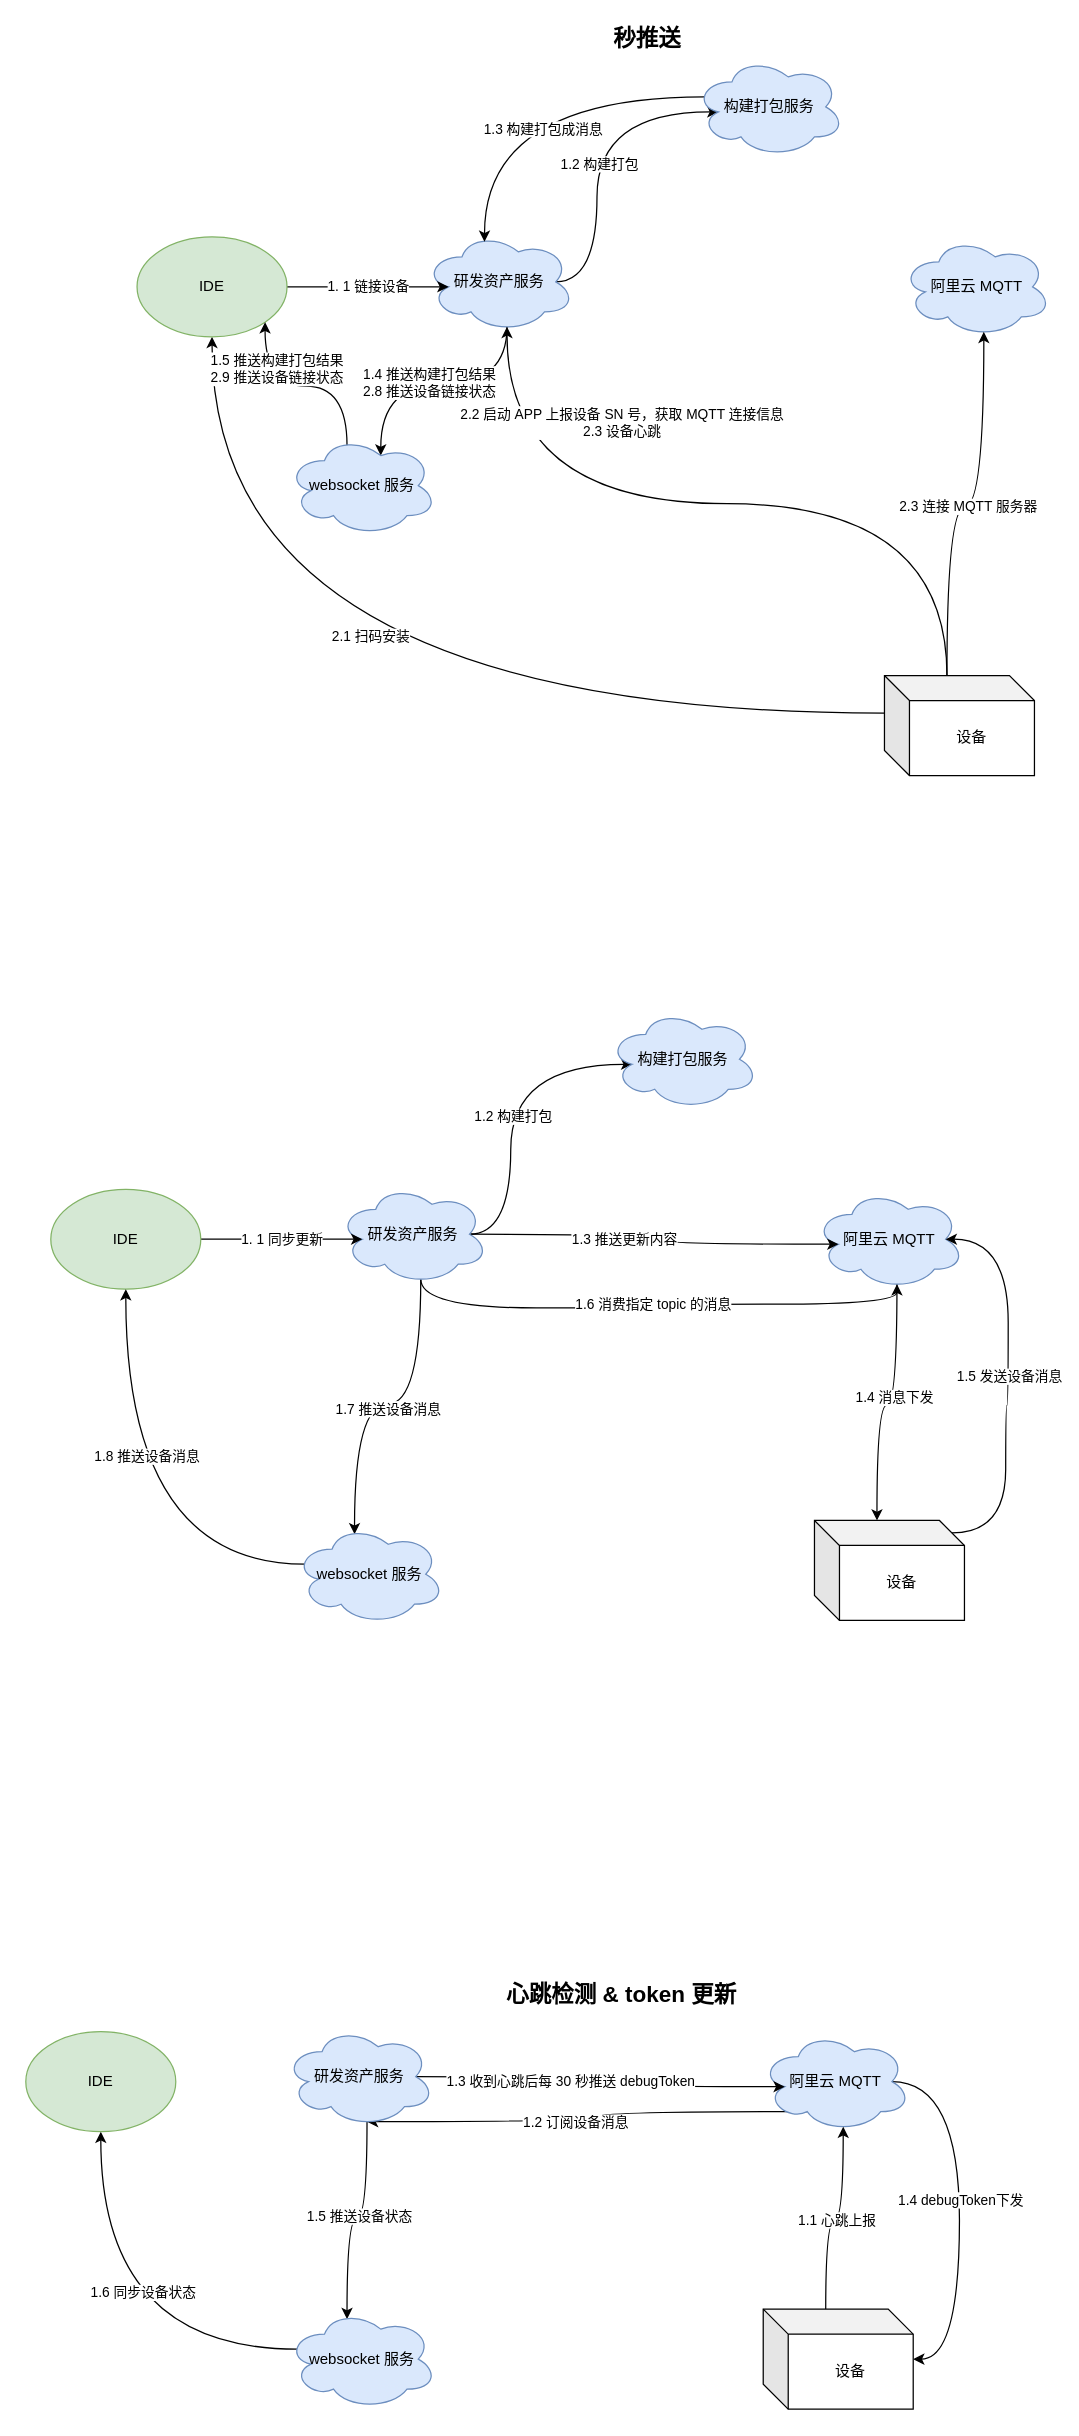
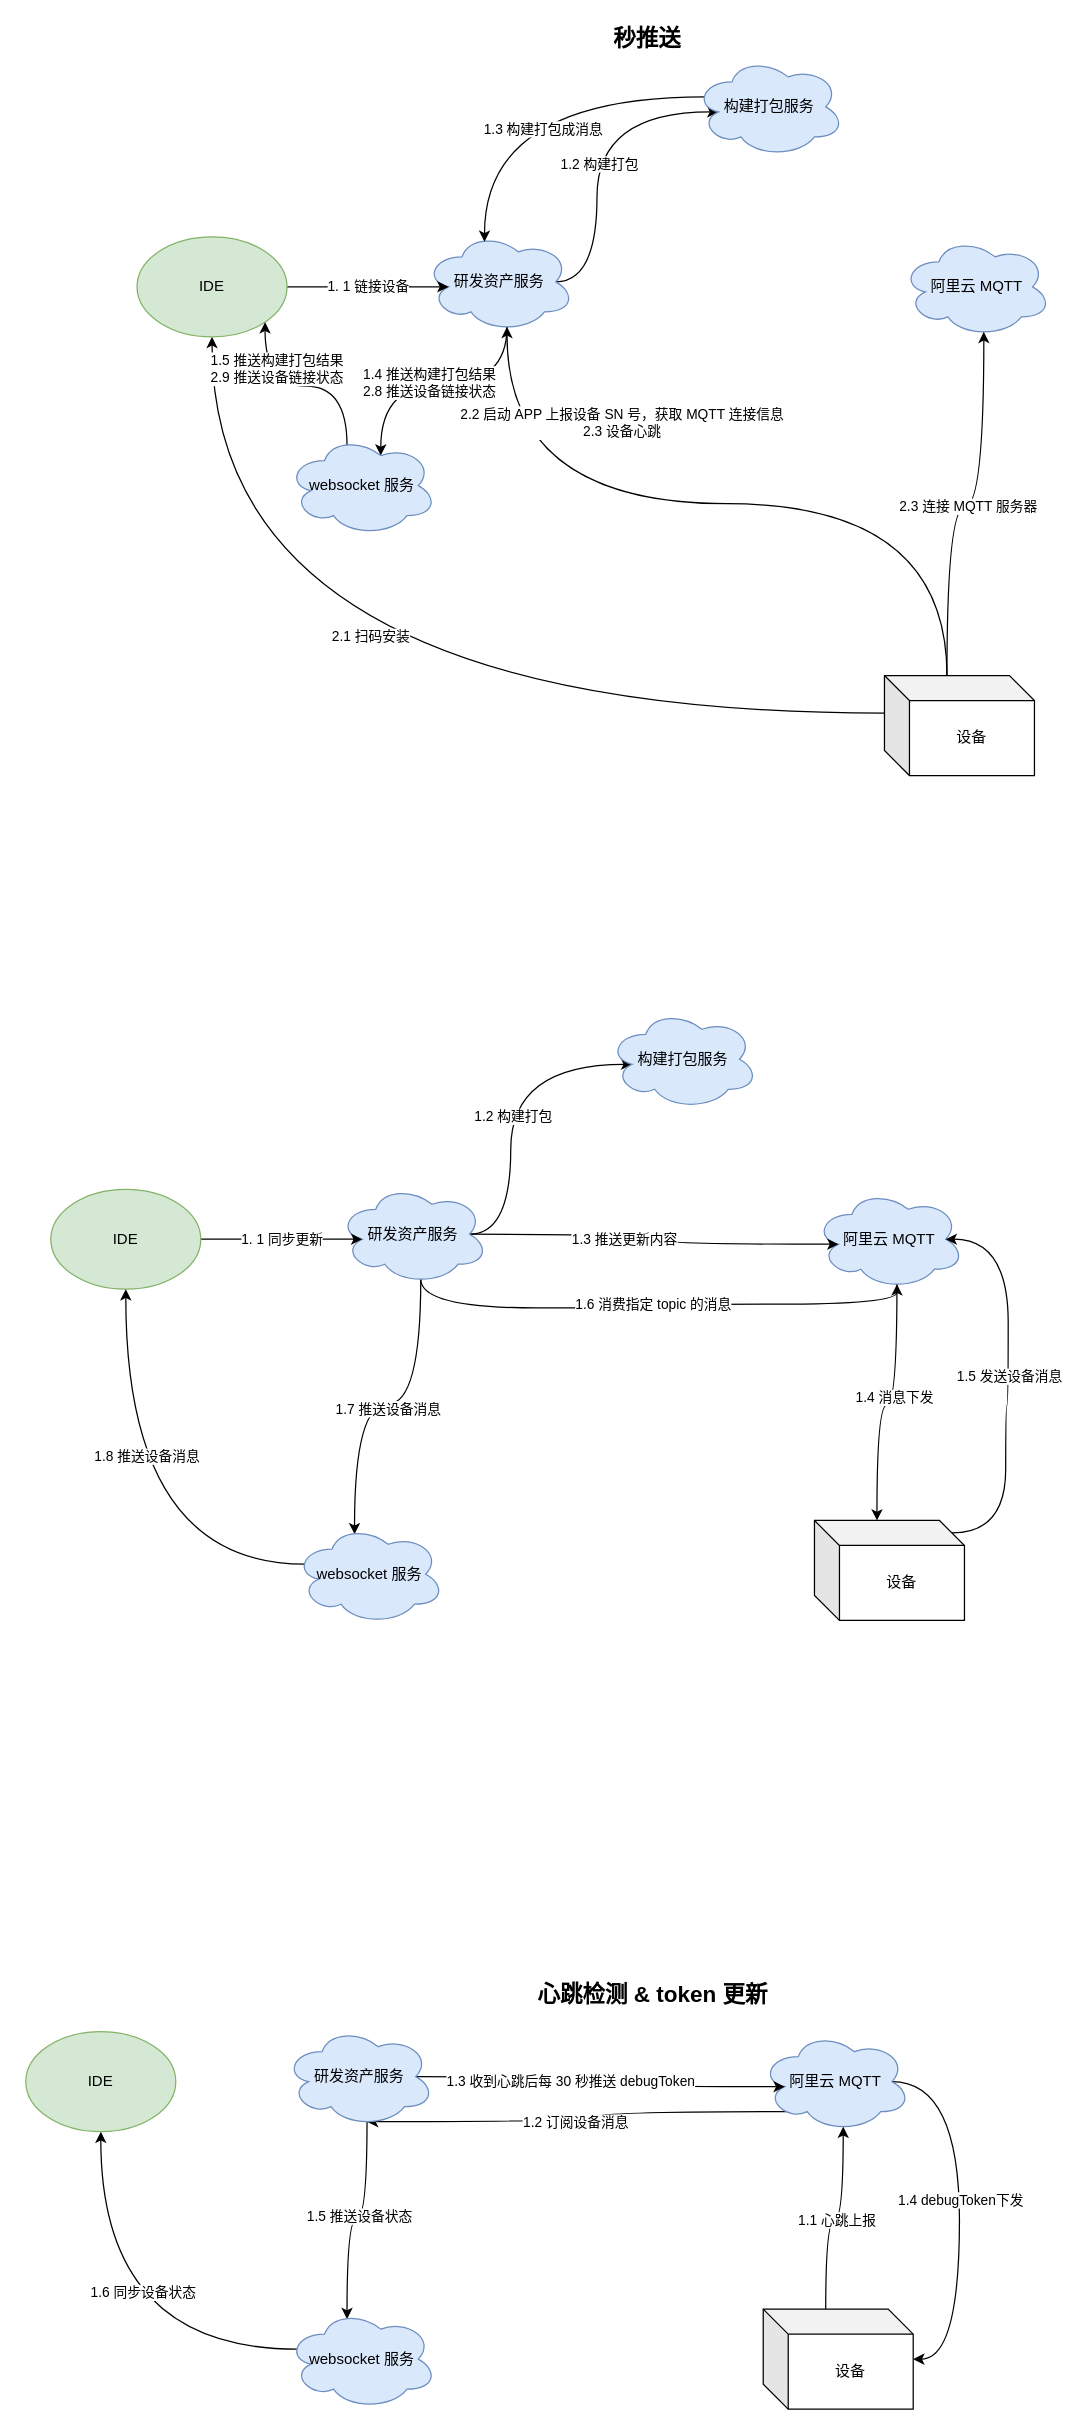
(622, 1996) -> (653, 1996)
